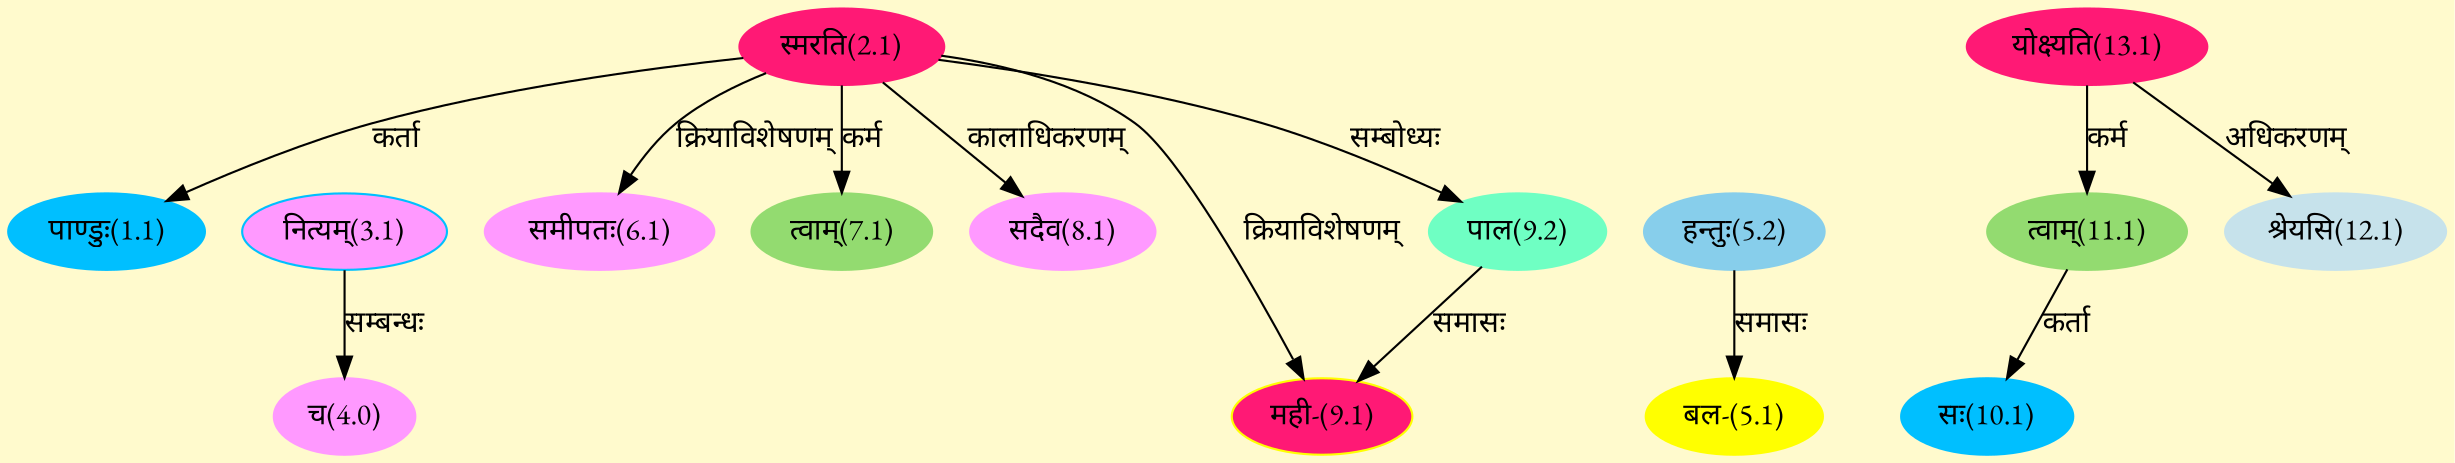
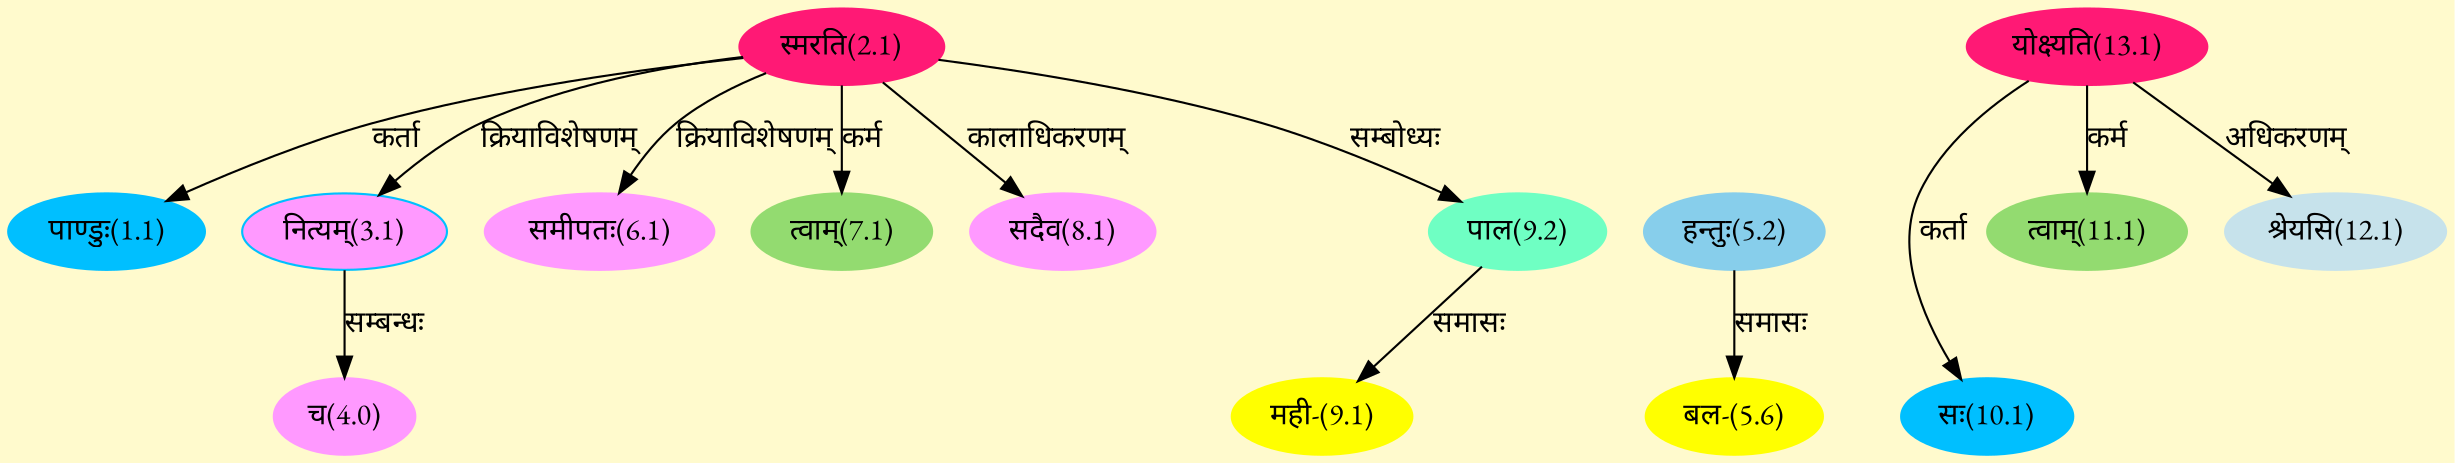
(1163, 151) -> (542, 99)
(2042, 314) -> (1916, 202)
(1322, 416) -> (1322, 416)
(1734, 416) -> (1734, 416)
